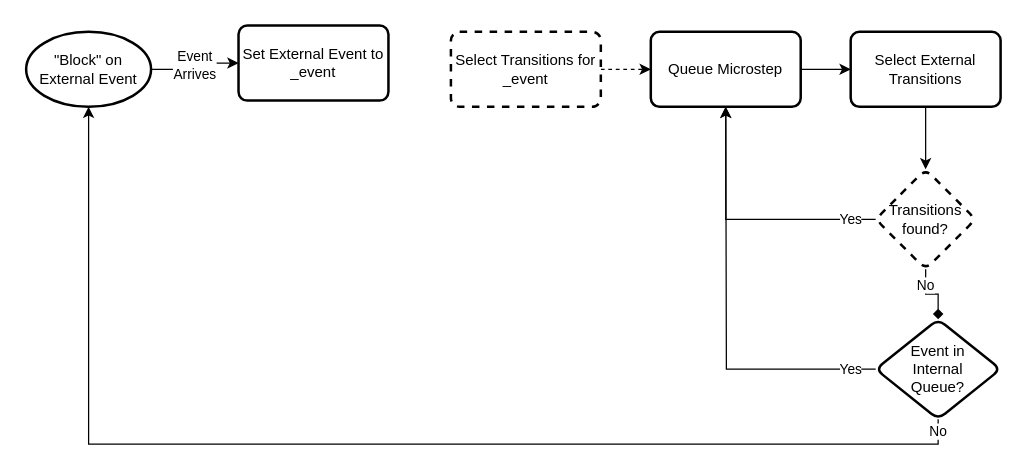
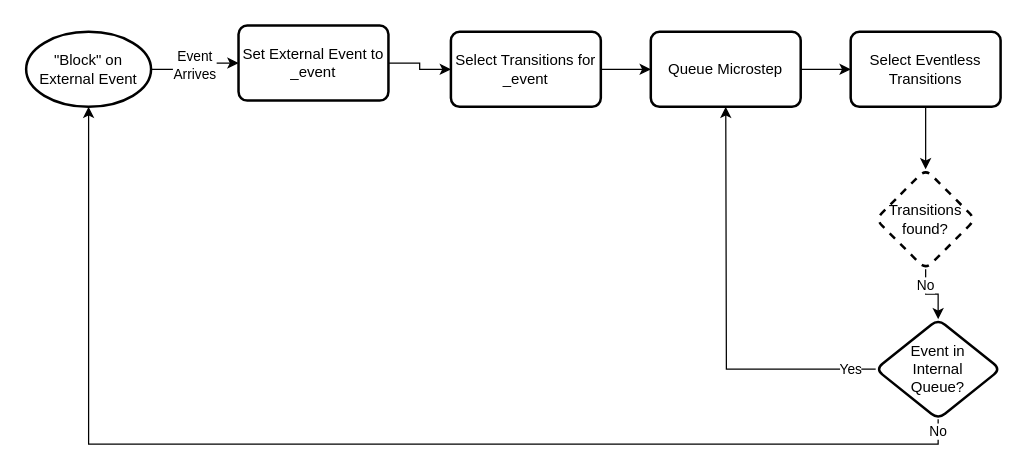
none -> (418, 63)
(526, 69) -> (526, 69)
(620, 69) -> (620, 69)
(926, 69) -> (926, 69)
(802, 219) -> none
(938, 308) -> (938, 309)
